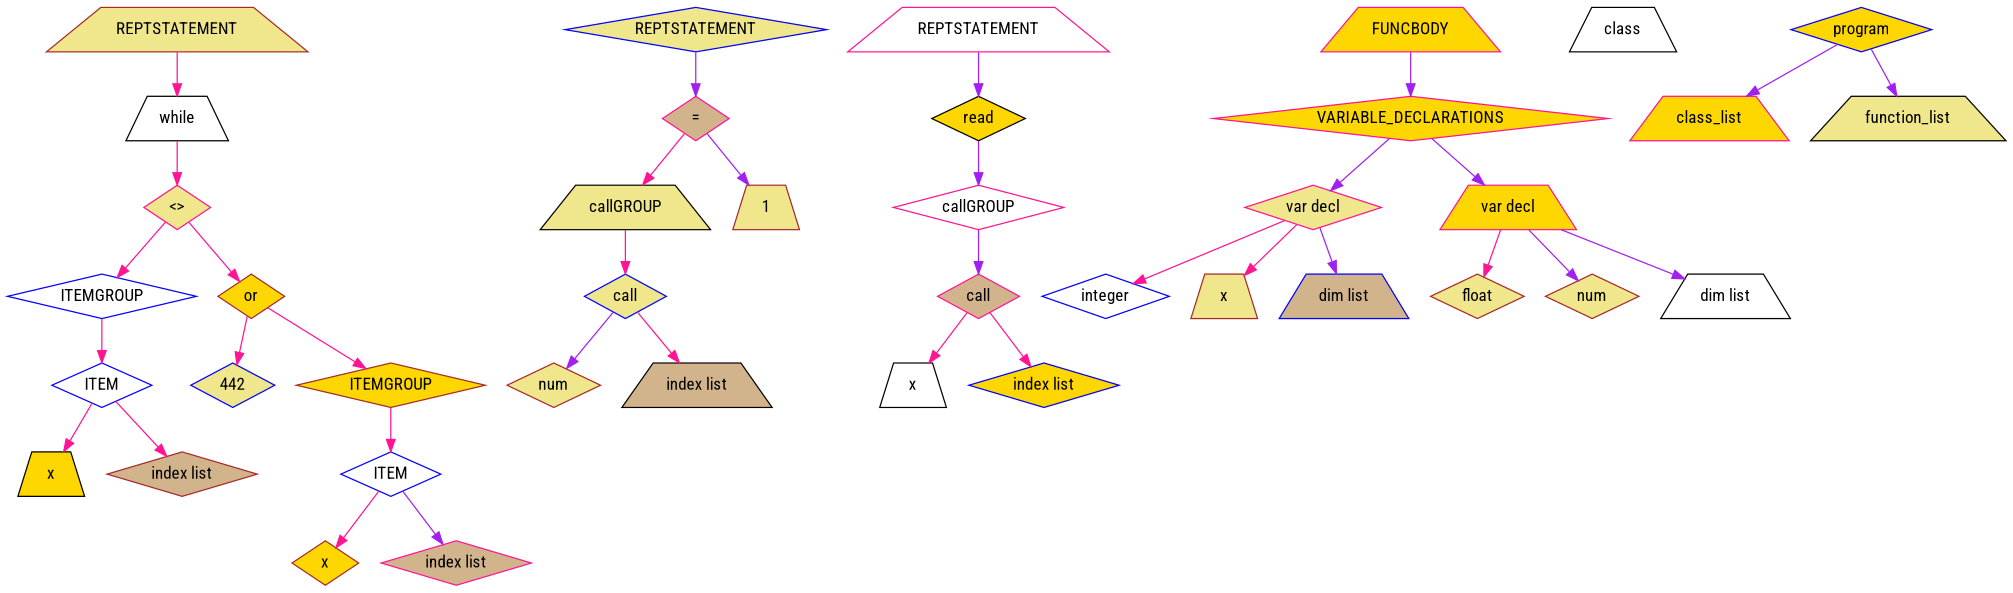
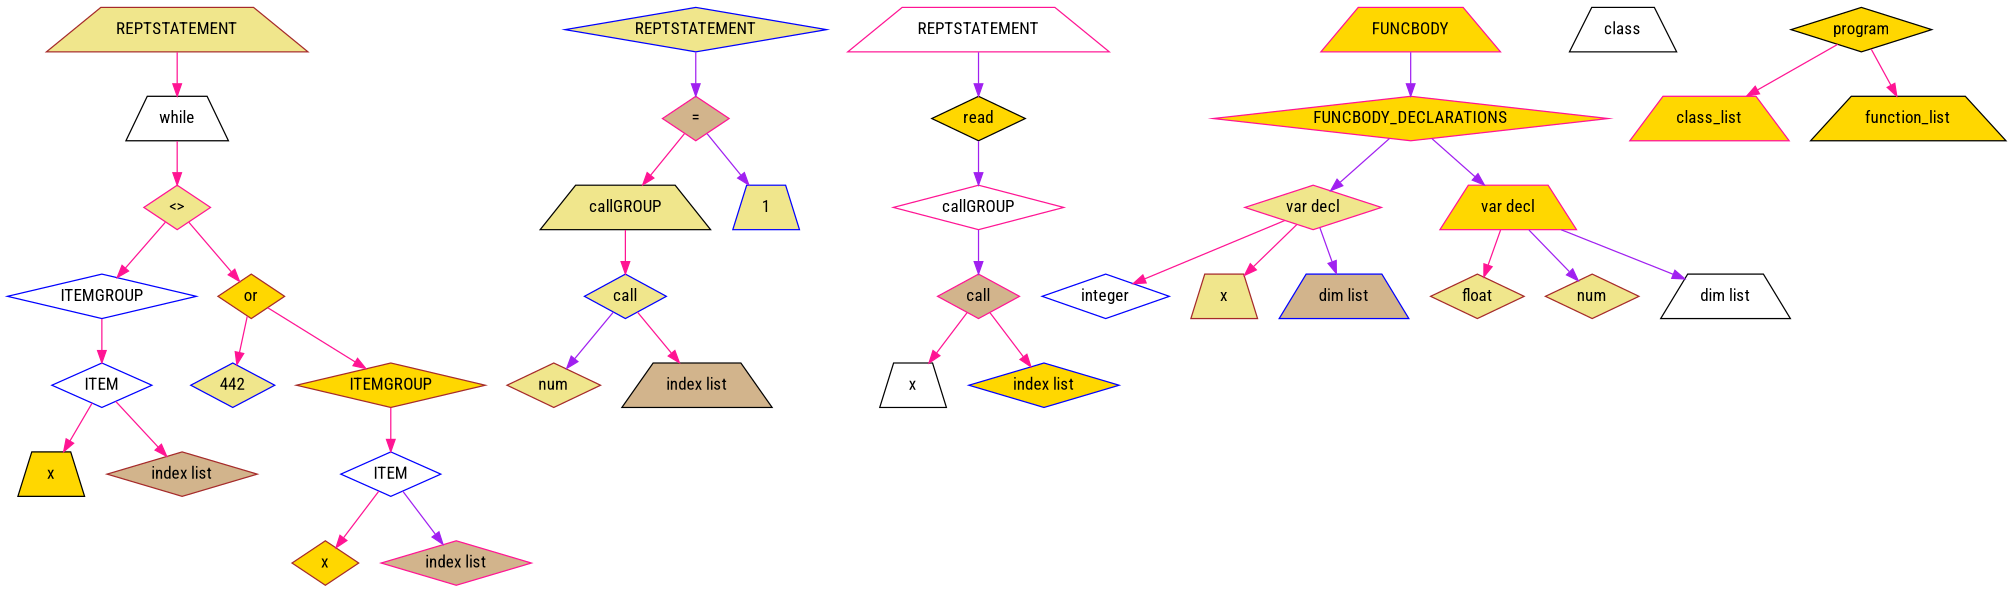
(1861, 30) -> (1861, 30)
(1798, 67) -> (1798, 67)
(1881, 67) -> (1881, 67)
(1411, 119) -> (1411, 119)
(1908, 119) -> (1908, 119)
(766, 207) -> (766, 207)
